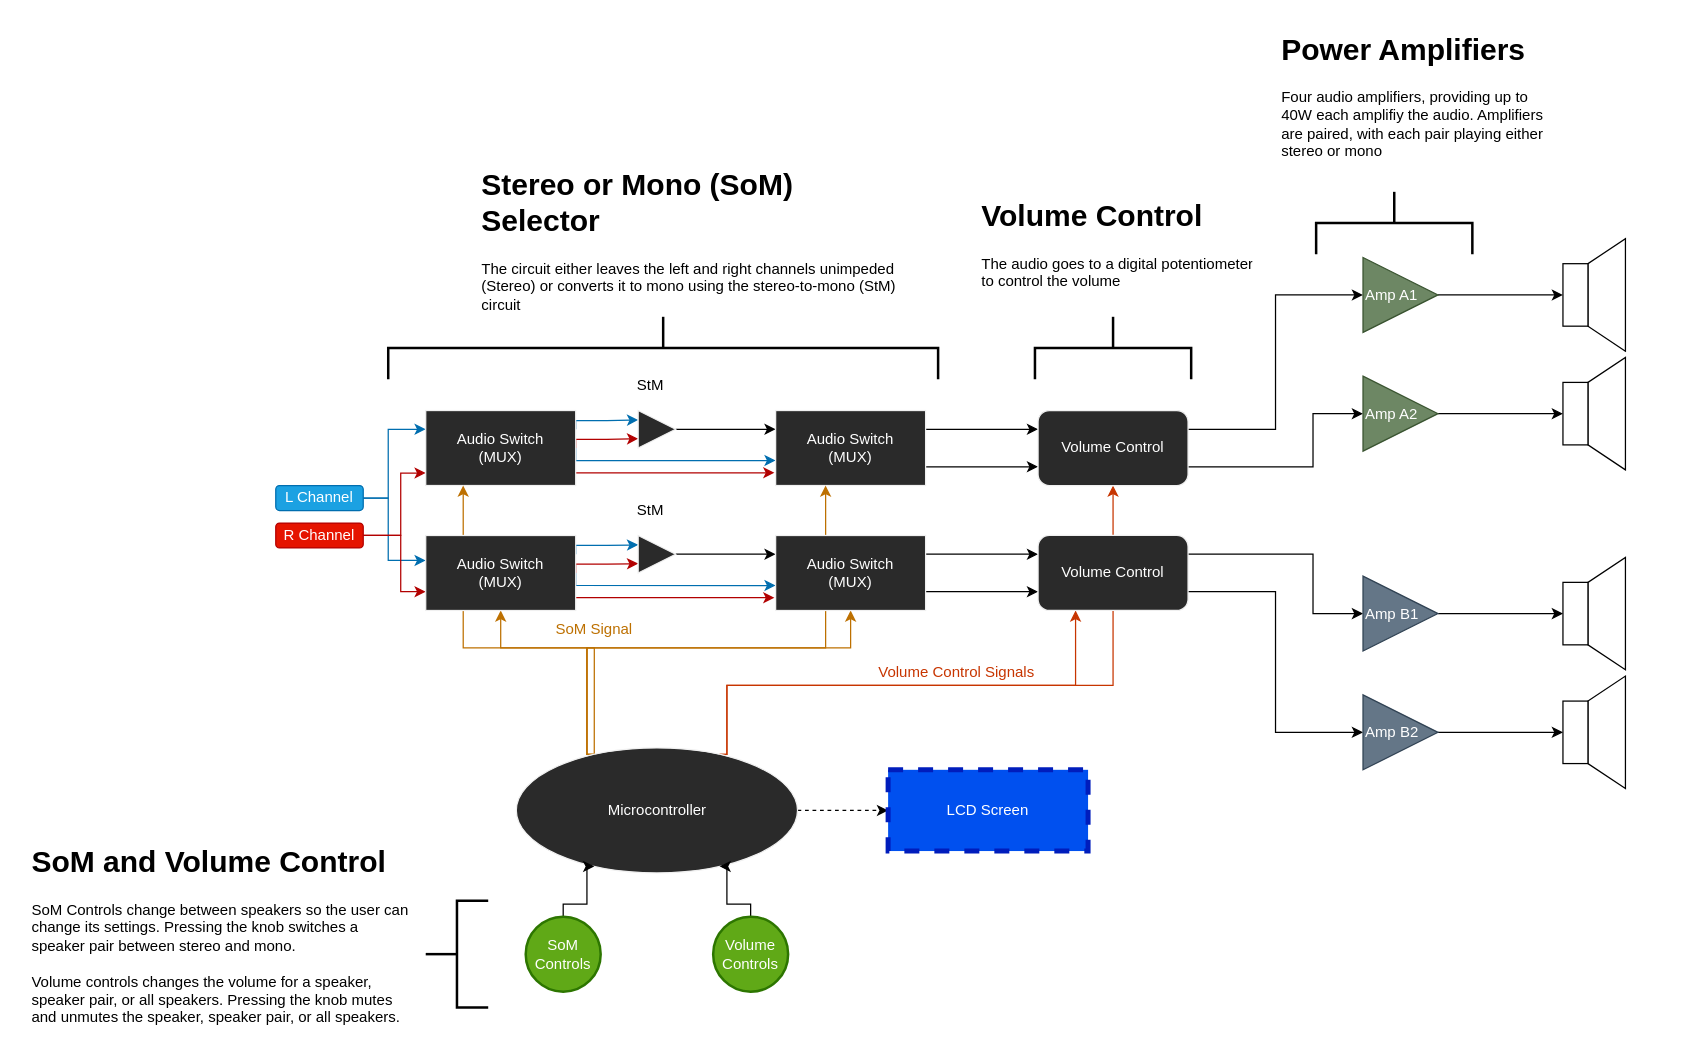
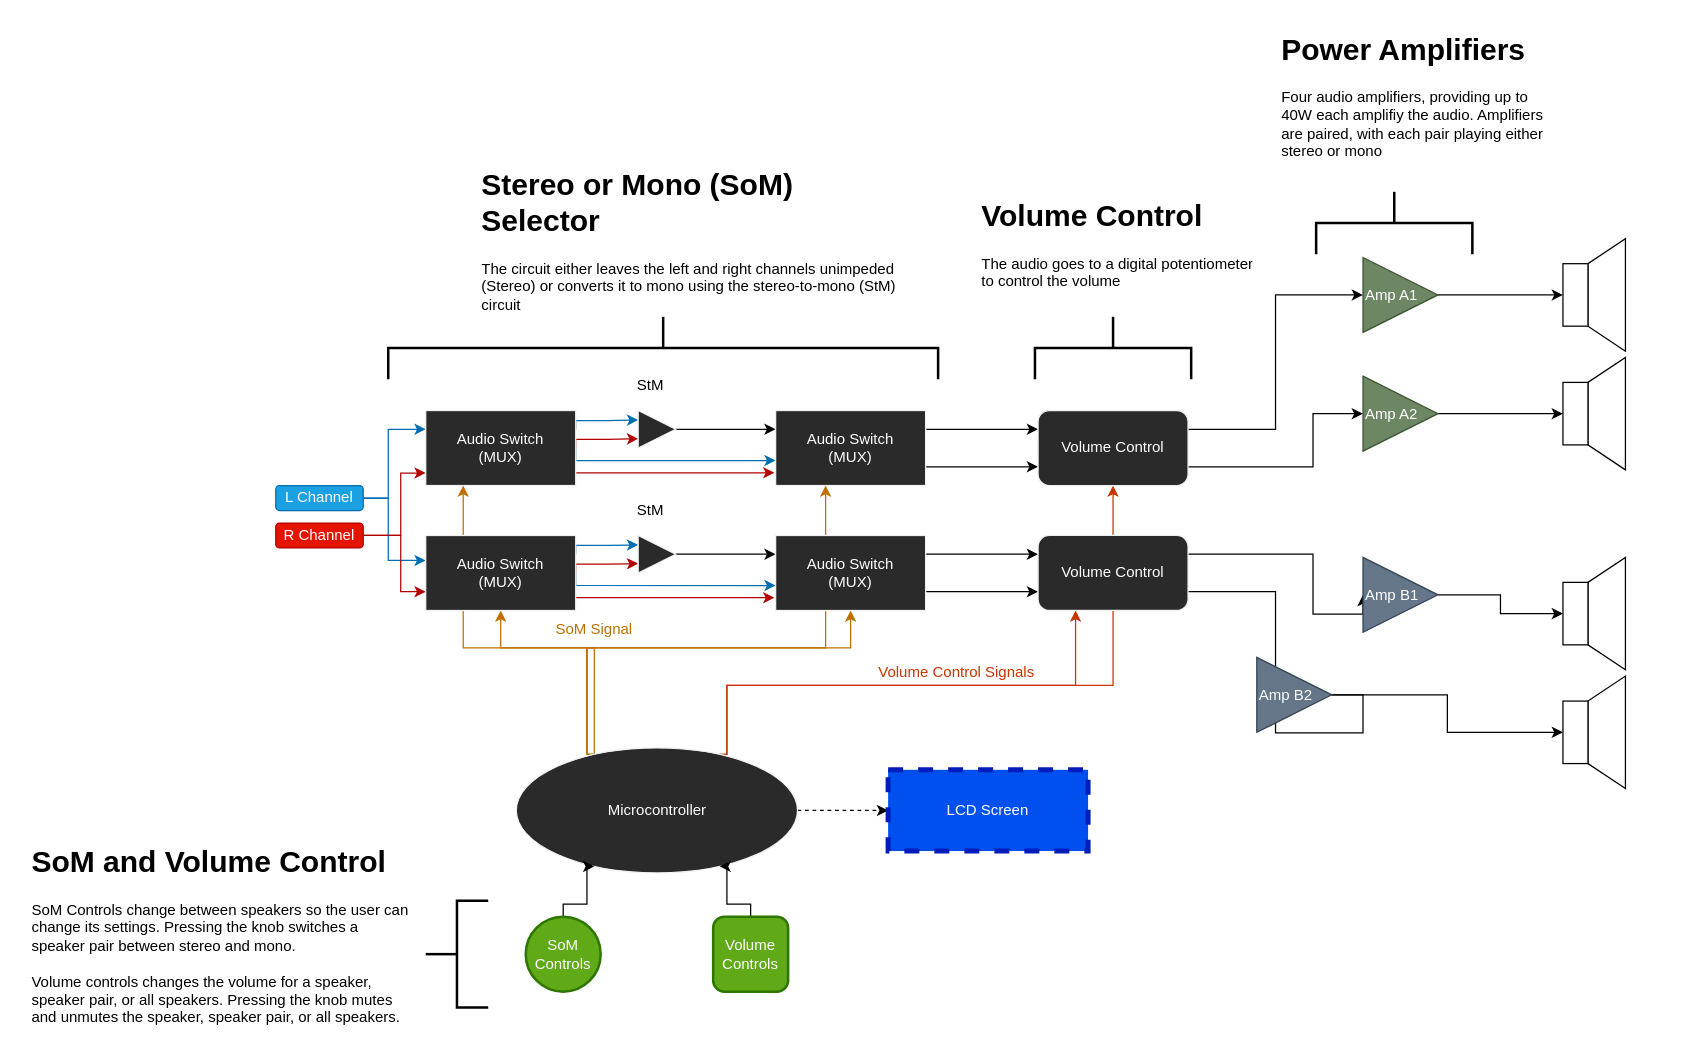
(1401, 614) -> (1401, 595)
(1401, 733) -> (1294, 695)
(751, 954) -> (751, 954)
